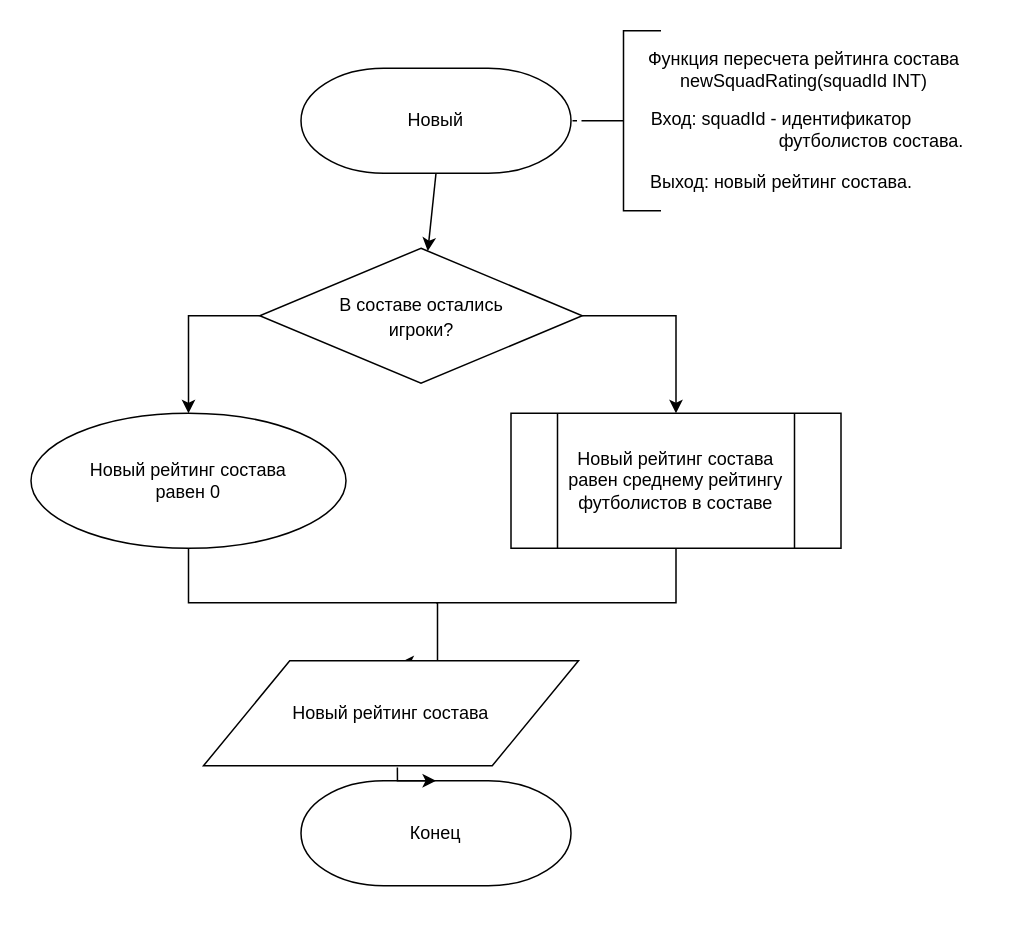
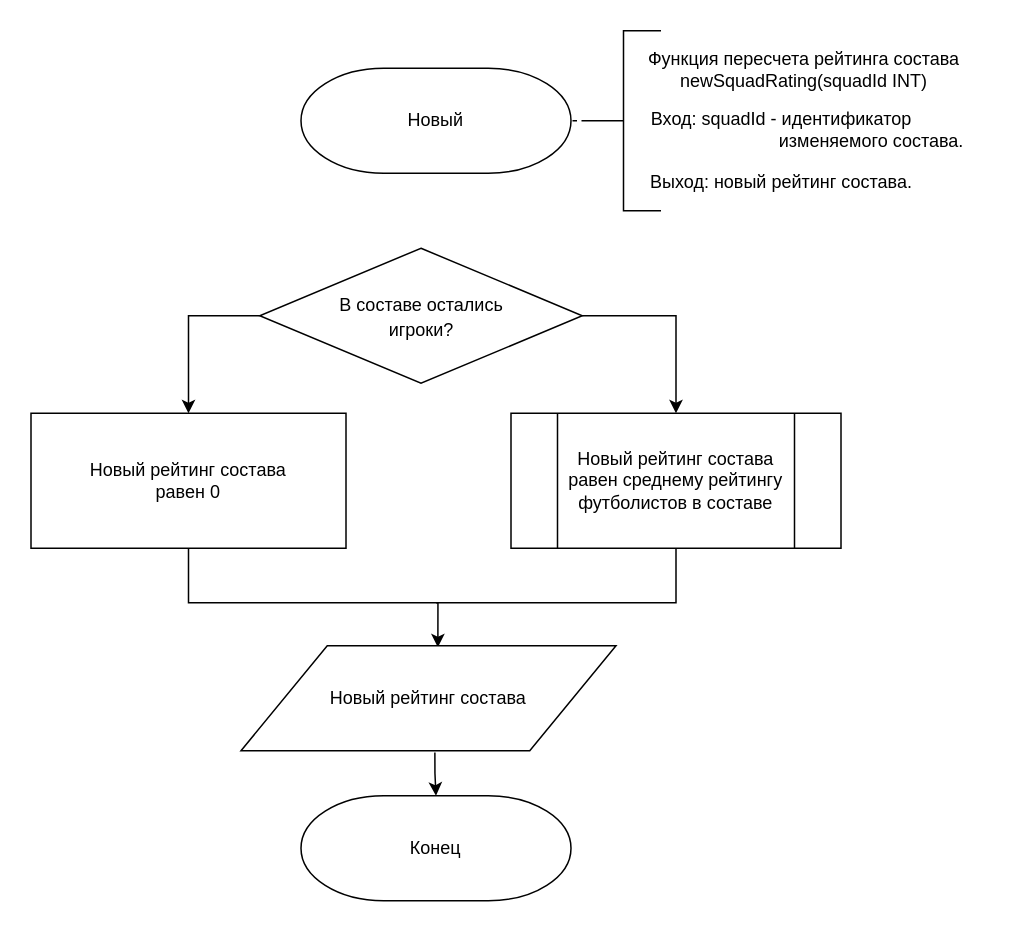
(782, 130) -> (782, 130)
(432, 207) -> none
(188, 481) -> (188, 481)
(391, 713) -> (428, 698)
(436, 833) -> (436, 848)
